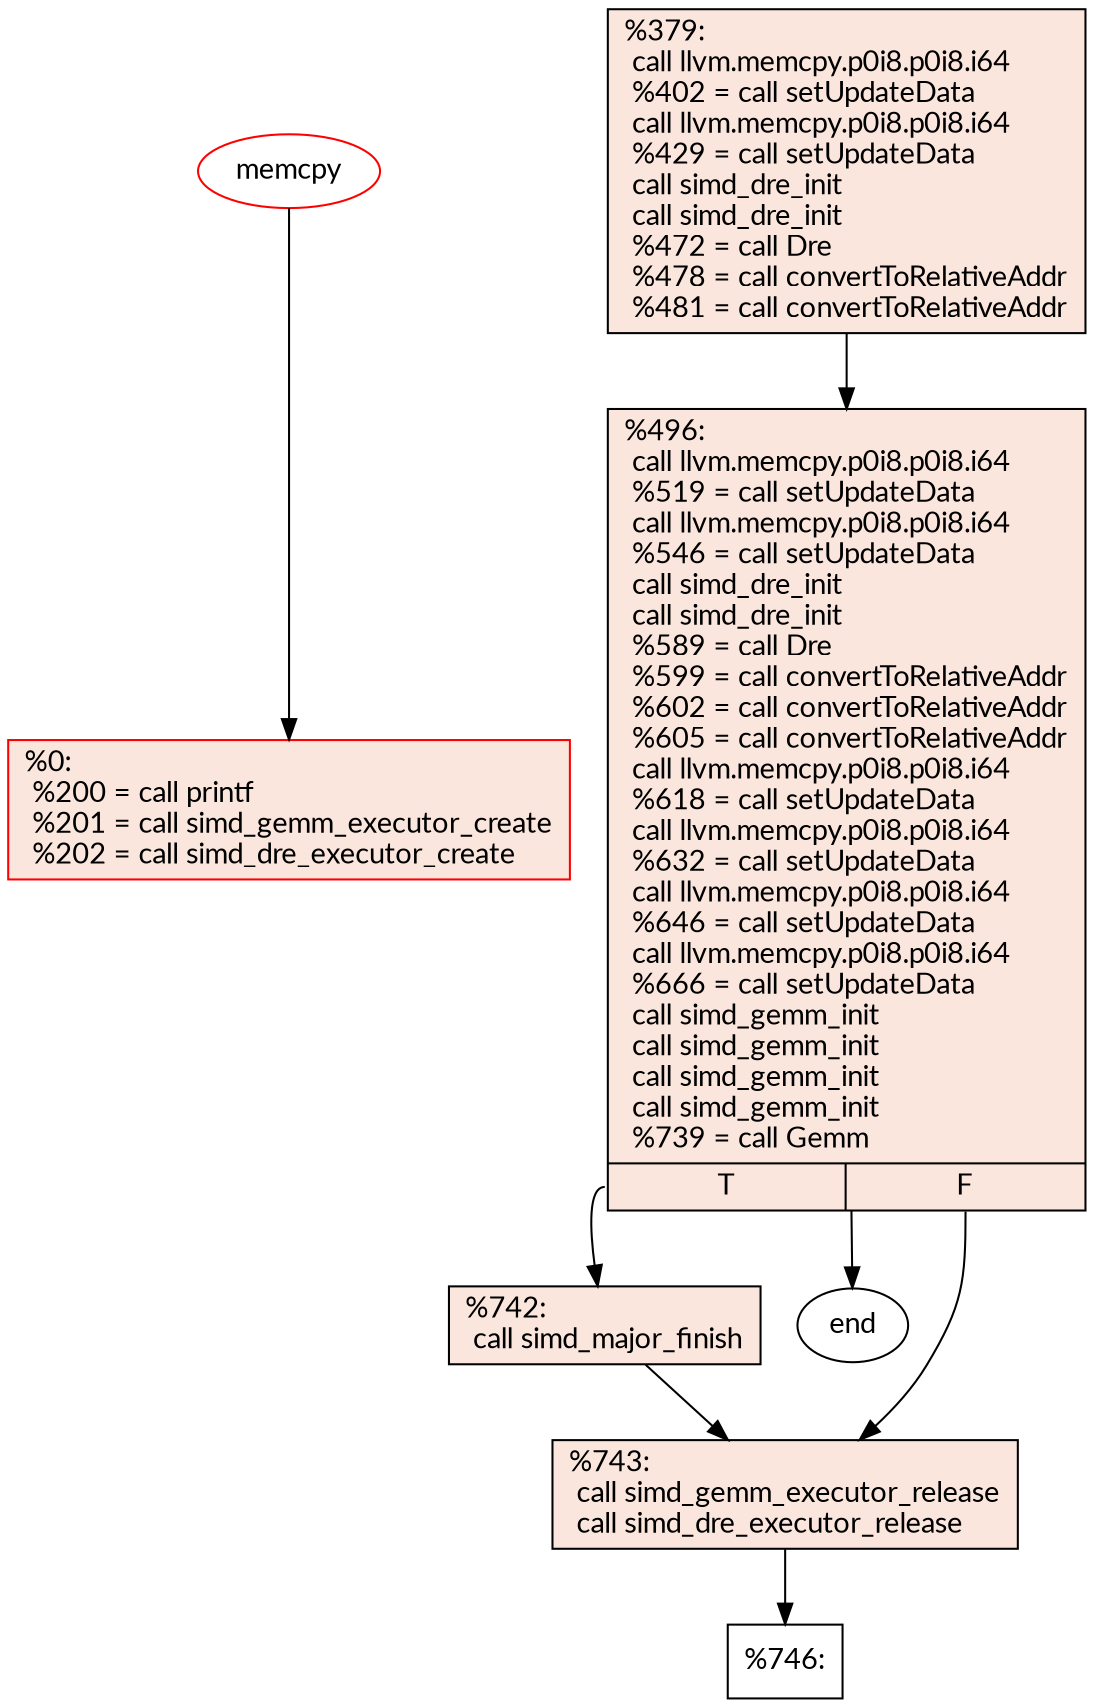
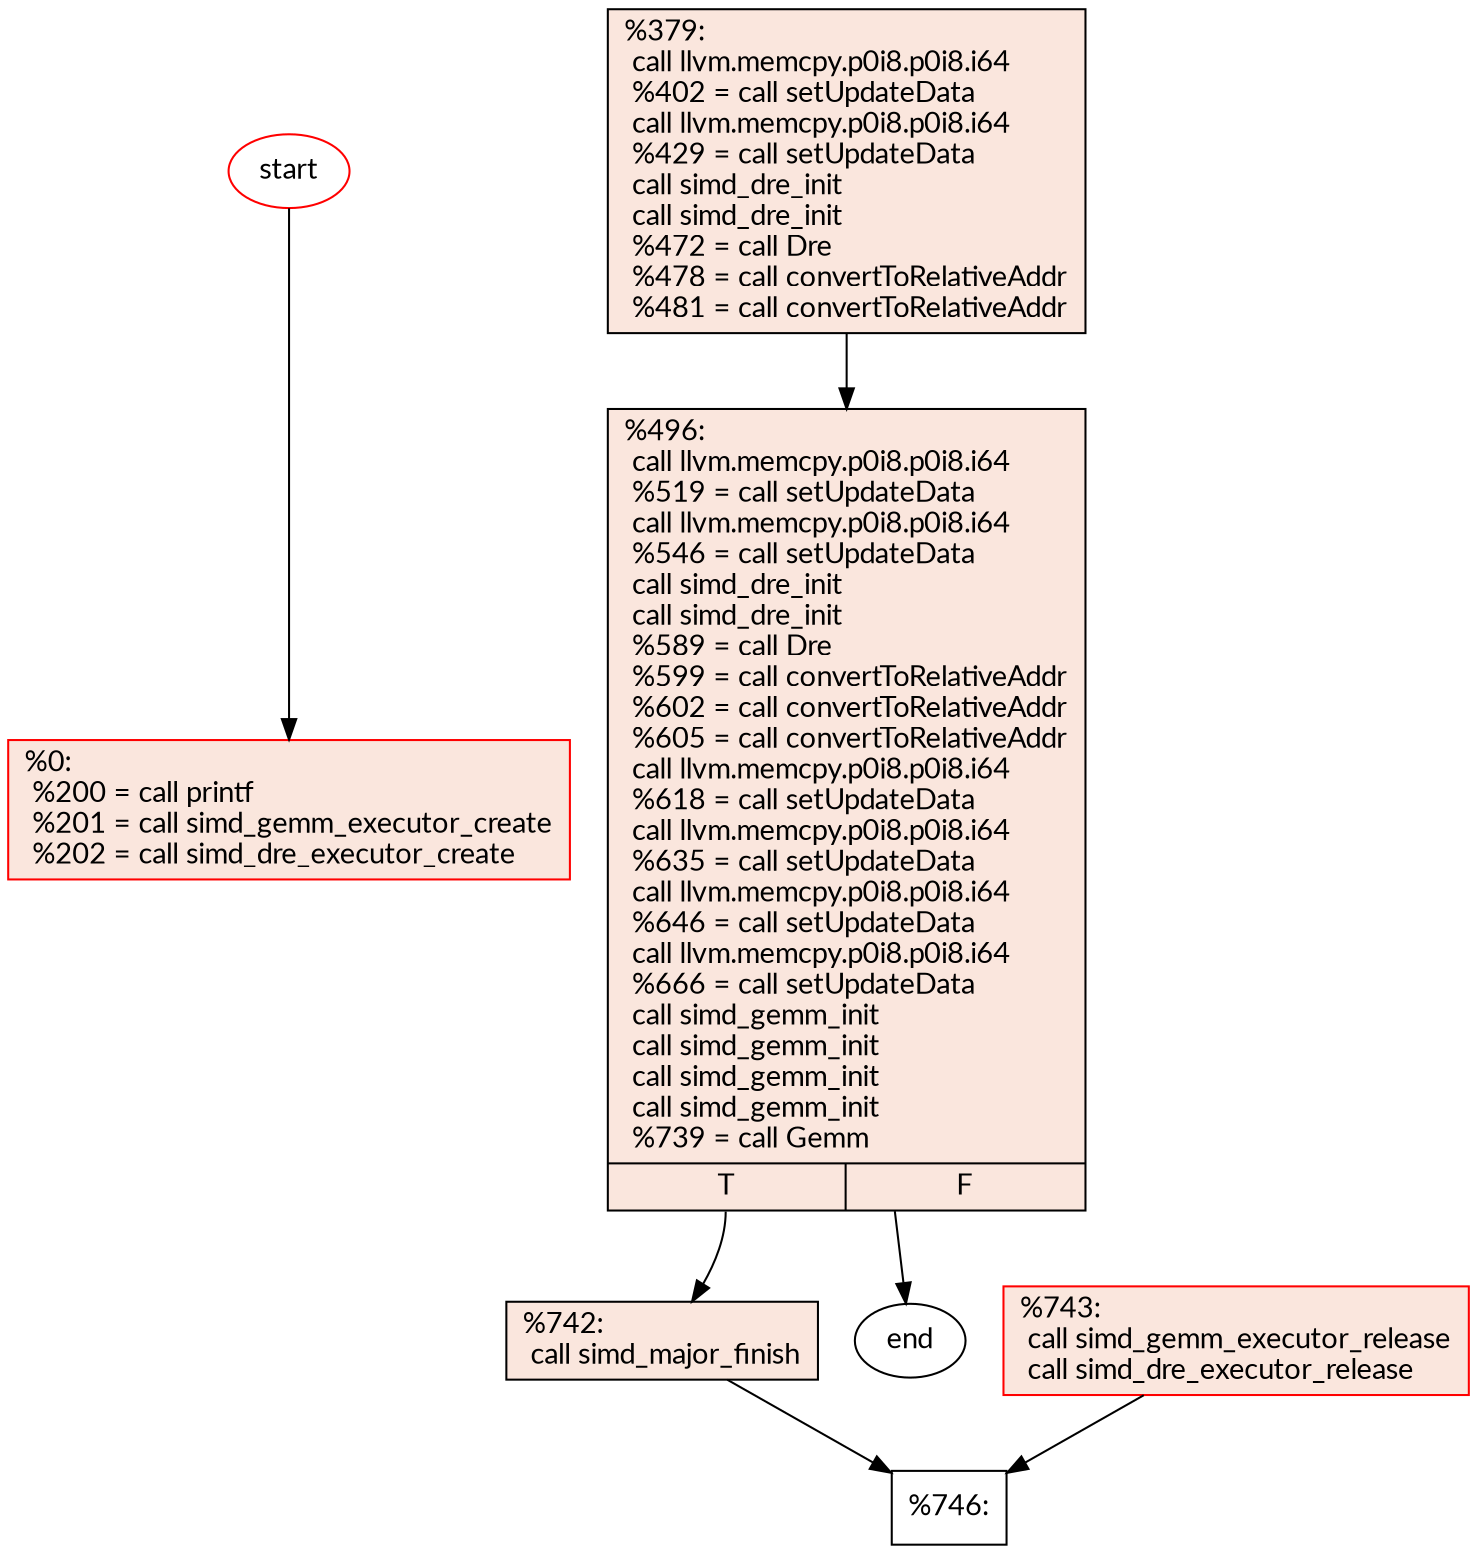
(289, 171) -> (289, 171)
(801, 862) -> (801, 862)
(946, 1329) -> none
(679, 1395) -> (800, 1421)
(785, 1494) -> (1236, 1341)
